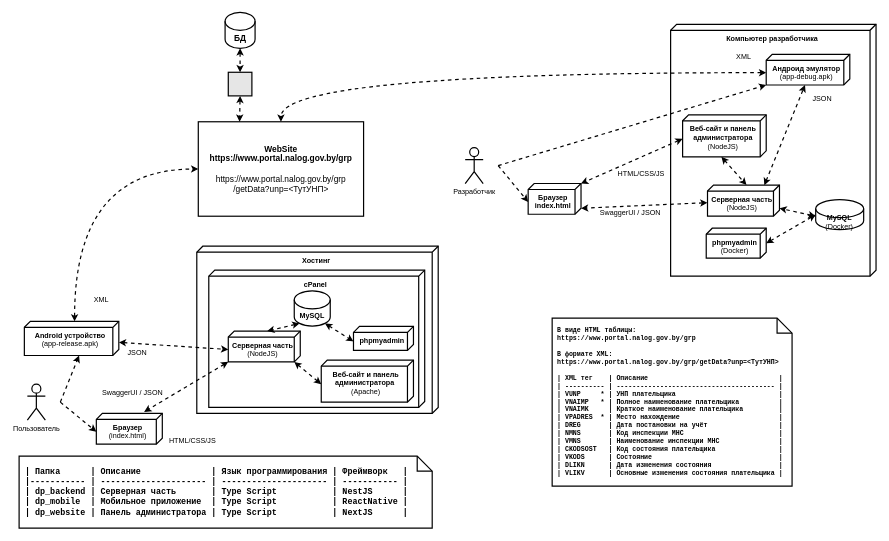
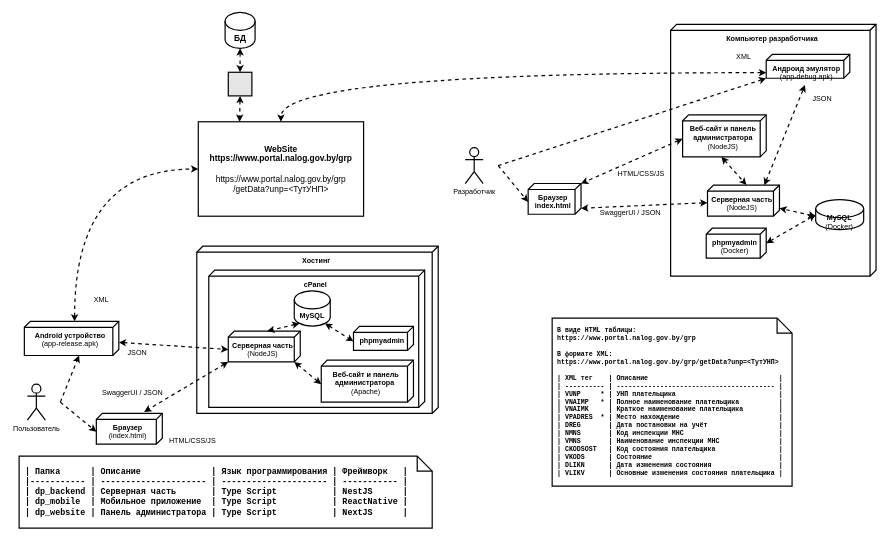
(808, 70) -> (808, 66)
